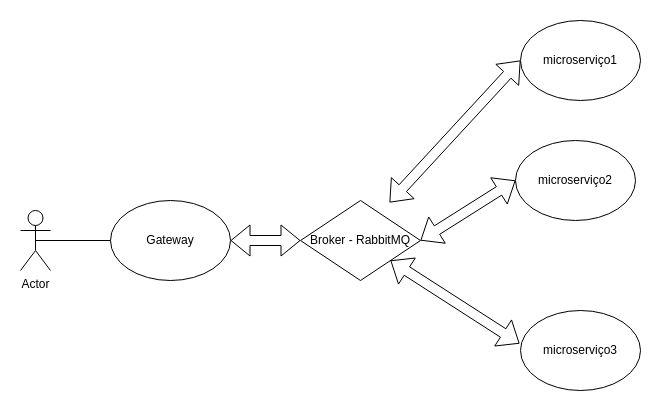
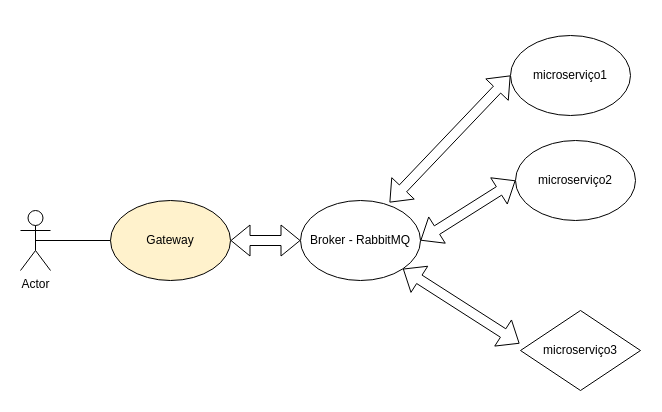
(581, 61) -> (571, 76)
(171, 241) -> (171, 241)
(361, 241) -> (361, 241)
(581, 351) -> (581, 351)
